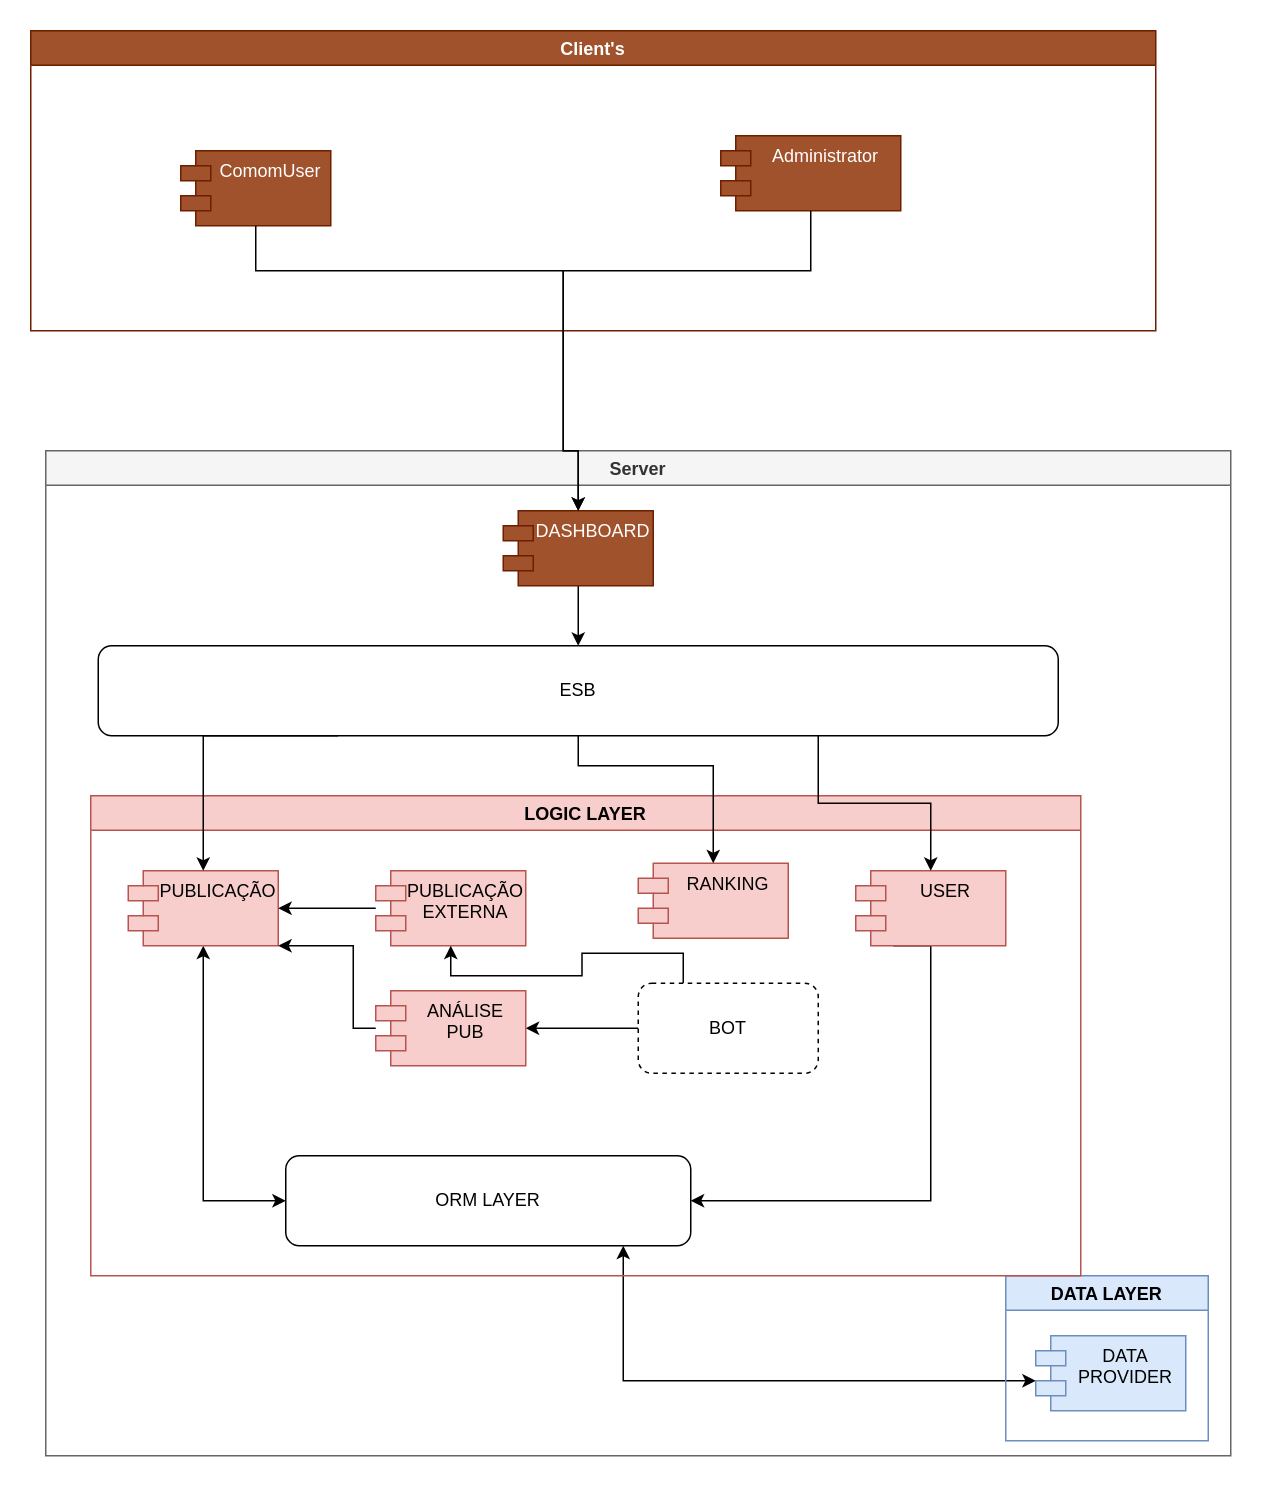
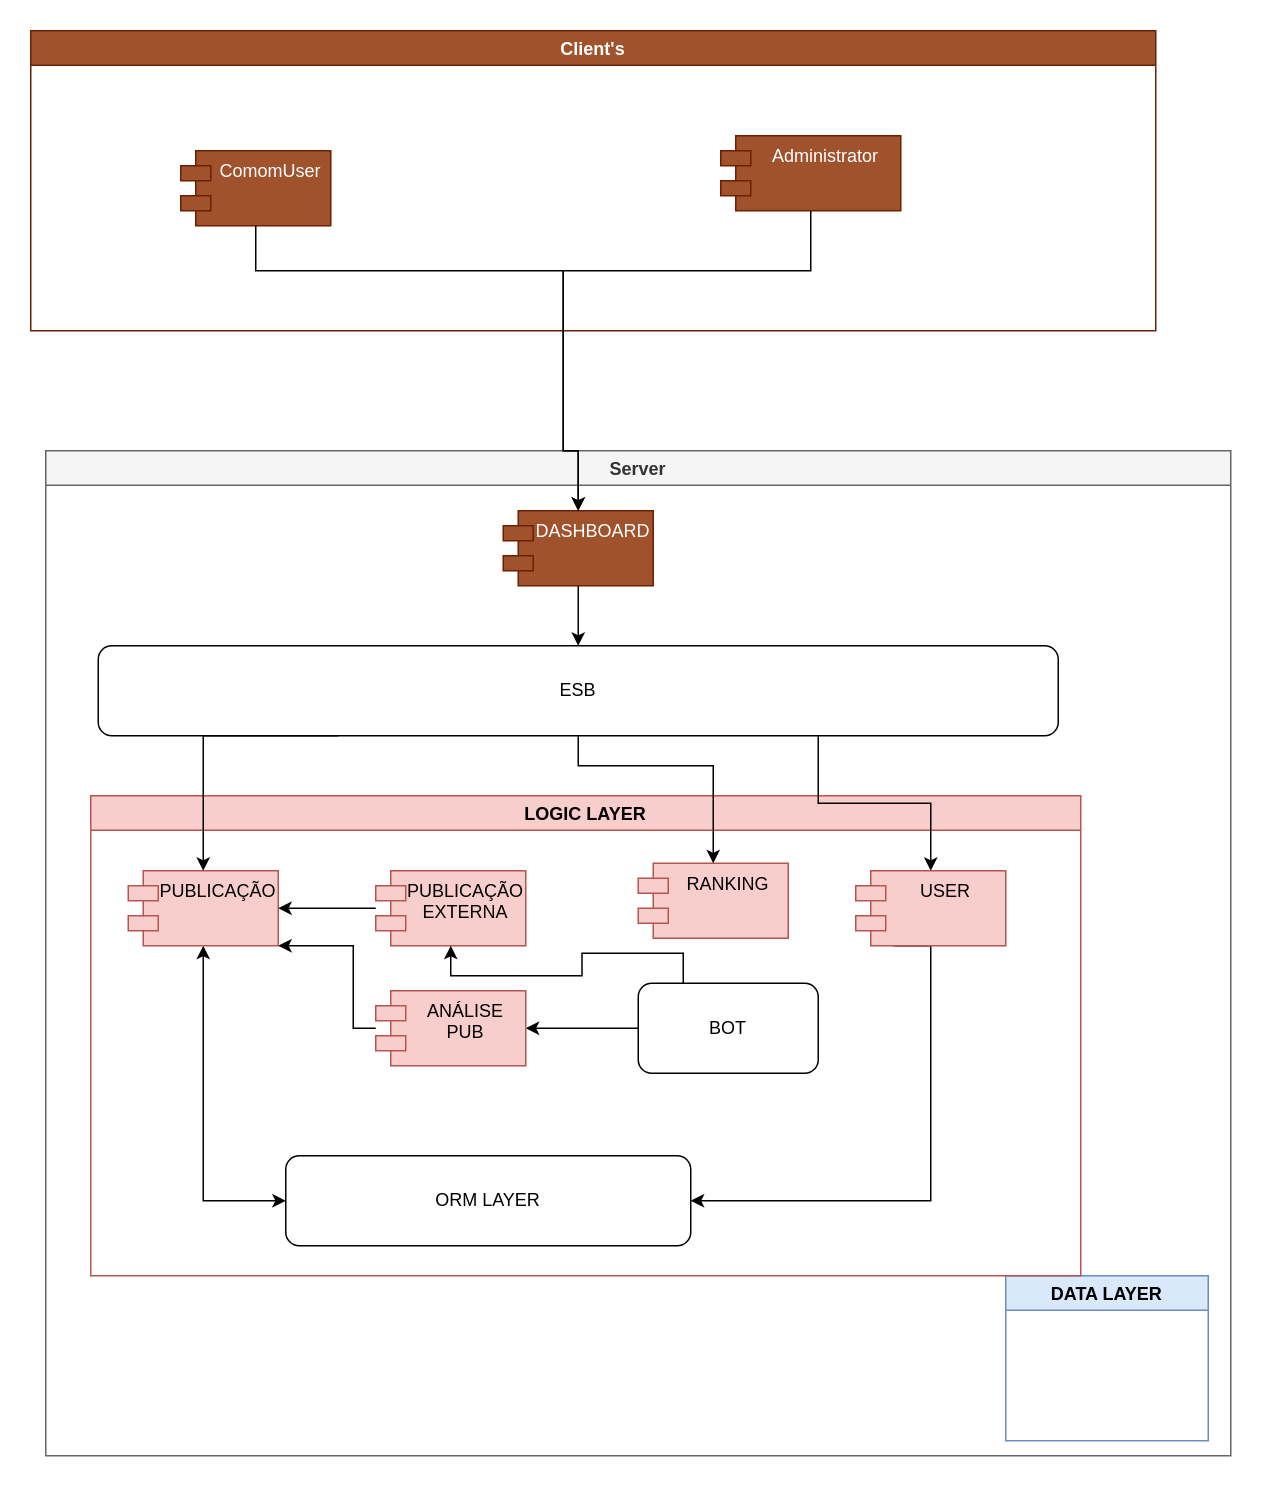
(728, 1028) -> (728, 1028)
(1111, 1373) -> none
(762, 1381) -> none
